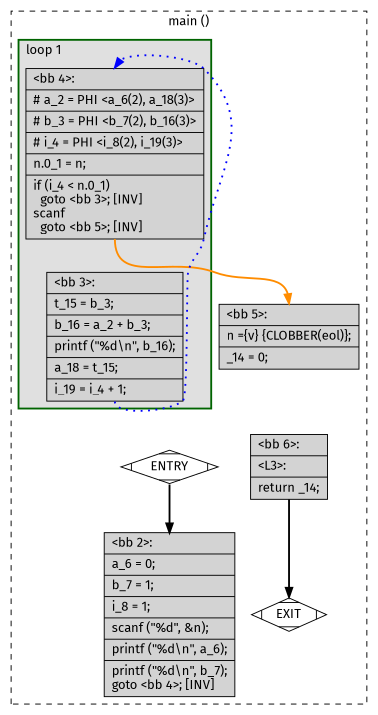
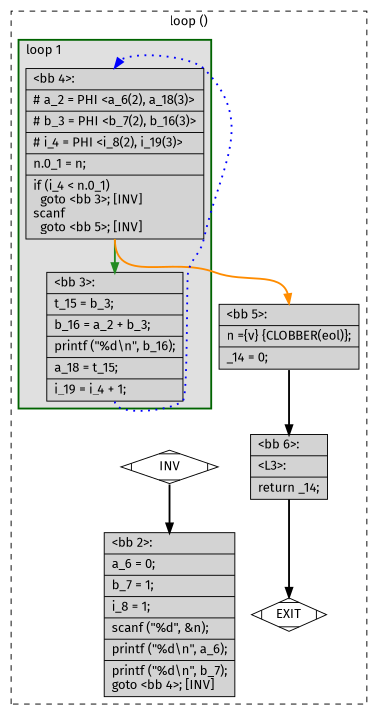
(189, 22) -> (189, 22)
none -> (115, 251)
none -> (289, 398)
(170, 467) -> (170, 467)
